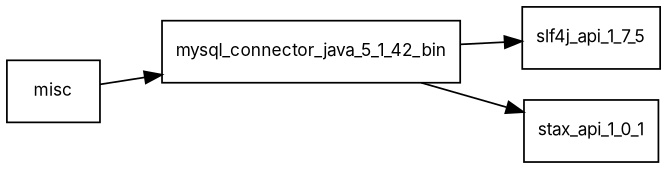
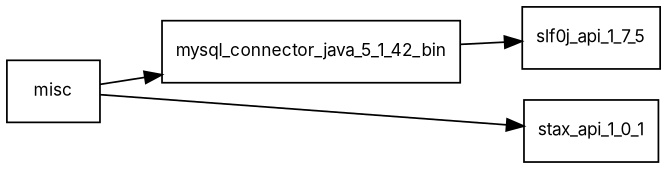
(591, 38) -> (591, 38)
(464, 95) -> (303, 110)
